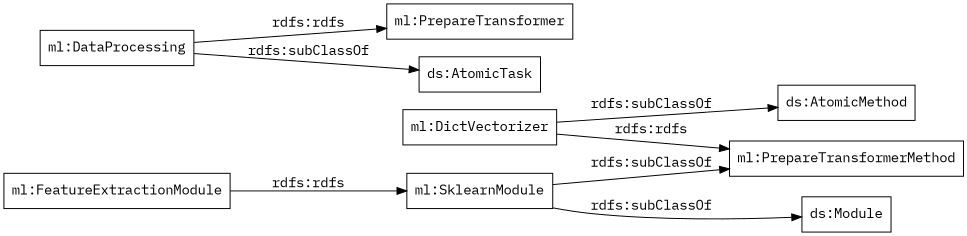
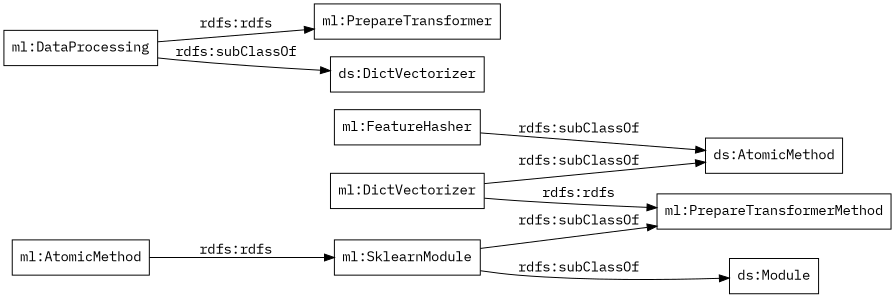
(480, 74) -> (407, 74)
none -> (407, 127)
(117, 191) -> (81, 258)
